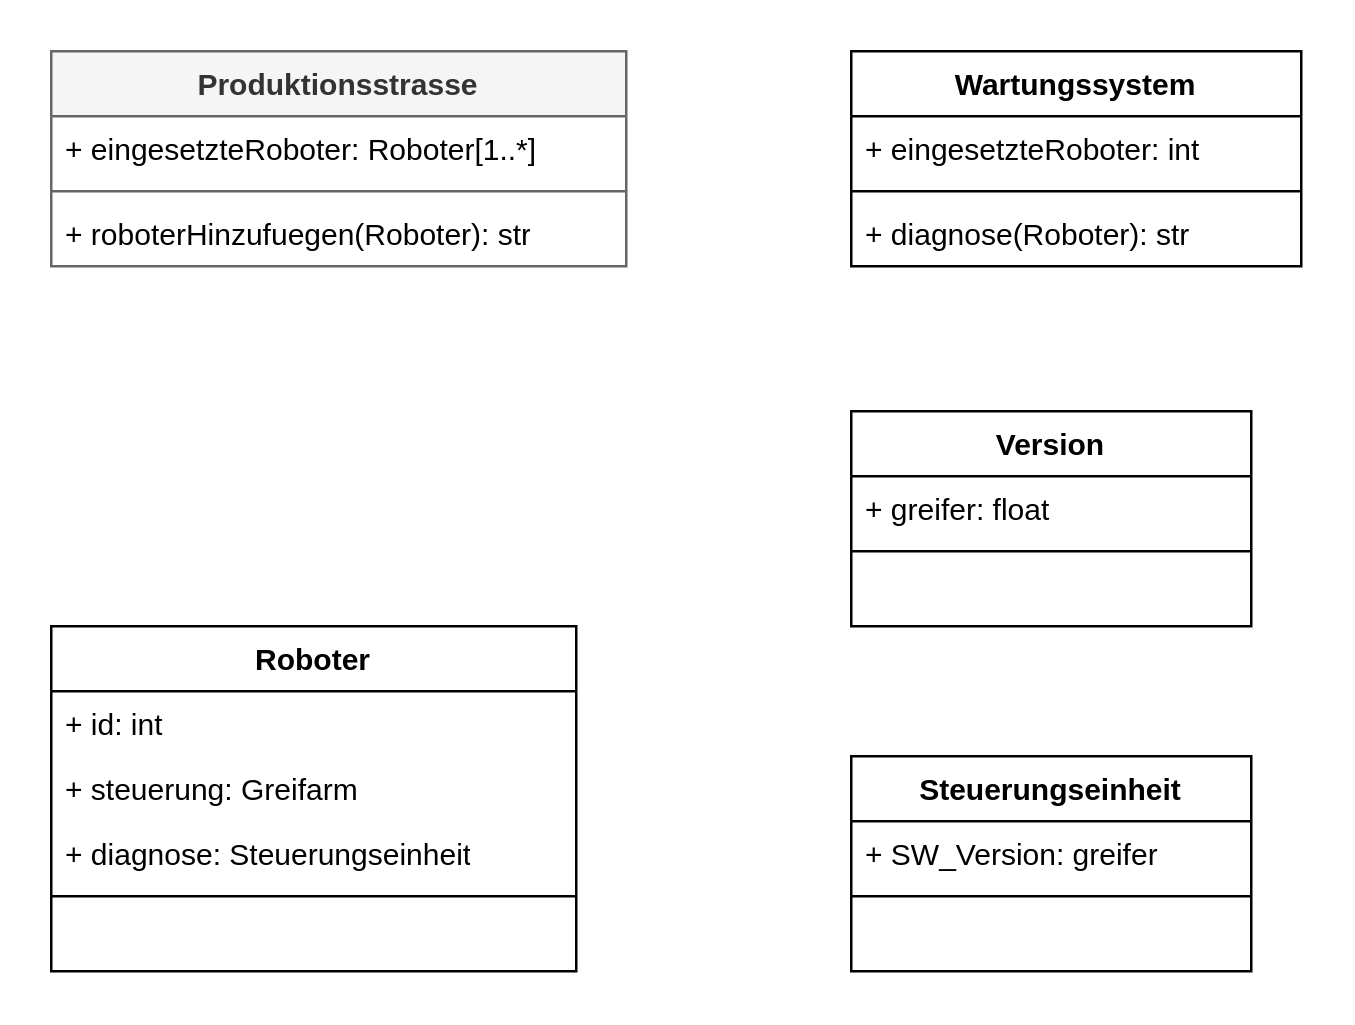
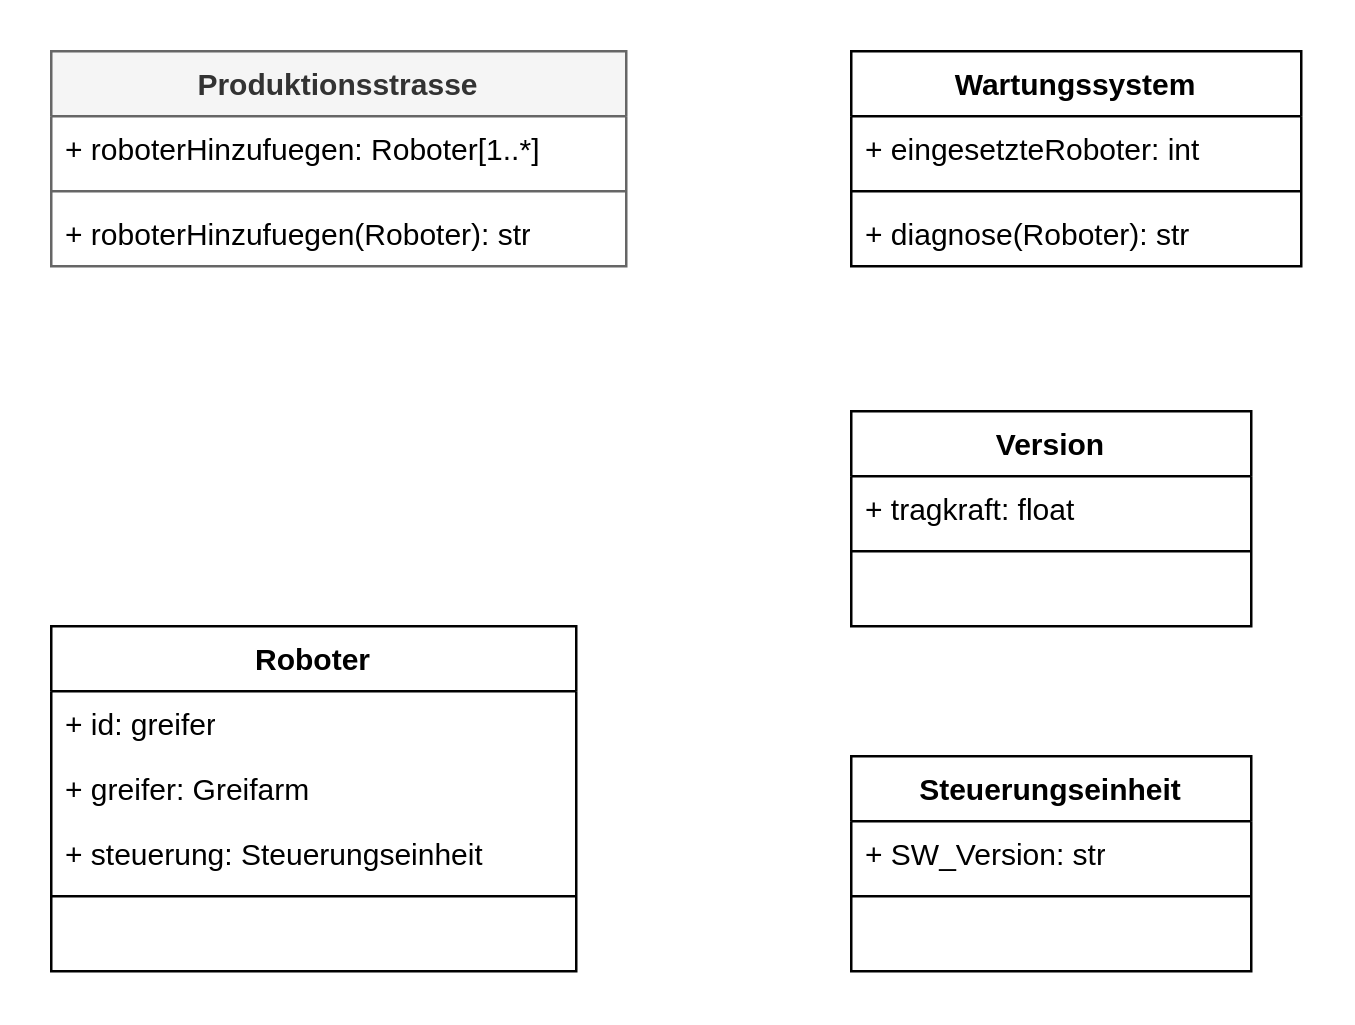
(337, 152) -> (337, 152)
(981, 512) -> (1002, 512)
(122, 727) -> (156, 727)
(227, 792) -> (206, 792)
(286, 857) -> (299, 857)
(1023, 857) -> (993, 857)
